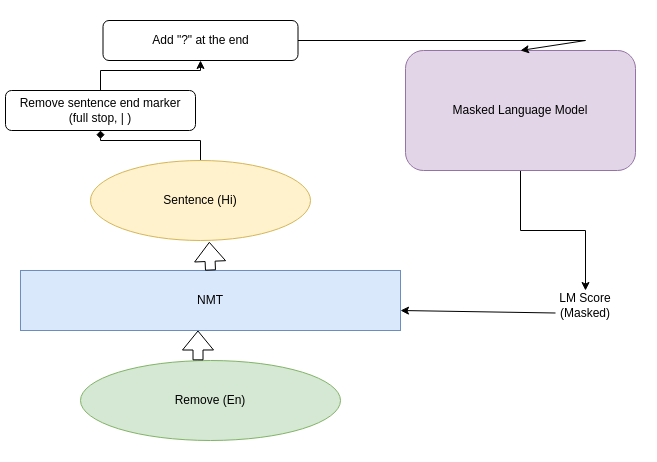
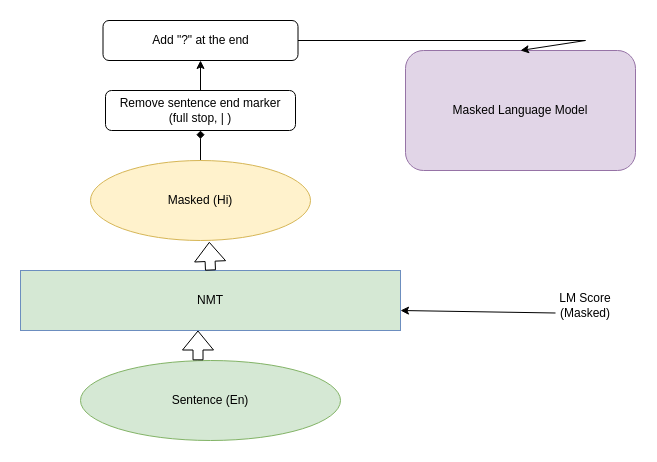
(101, 111) -> (201, 111)
(201, 201) -> (201, 201)
(550, 231) -> none
(211, 301) -> (211, 301)
(211, 401) -> (211, 401)
